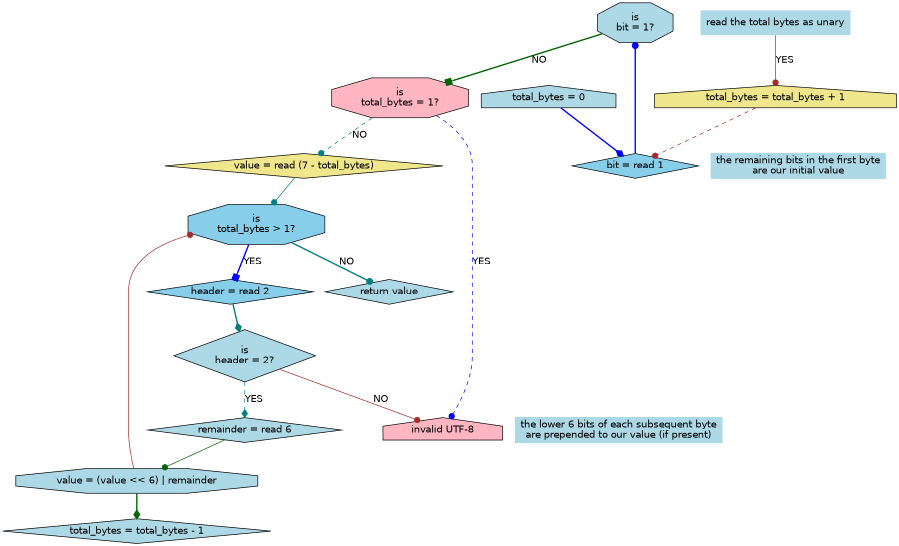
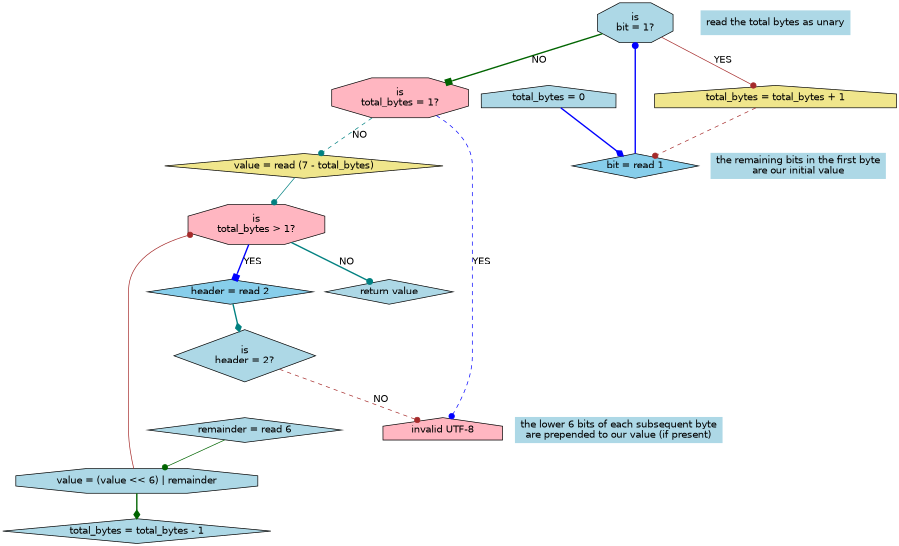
(776, 58) -> (706, 61)
(256, 224) -> (256, 224)
(347, 394) -> (347, 394)
(245, 396) -> none
